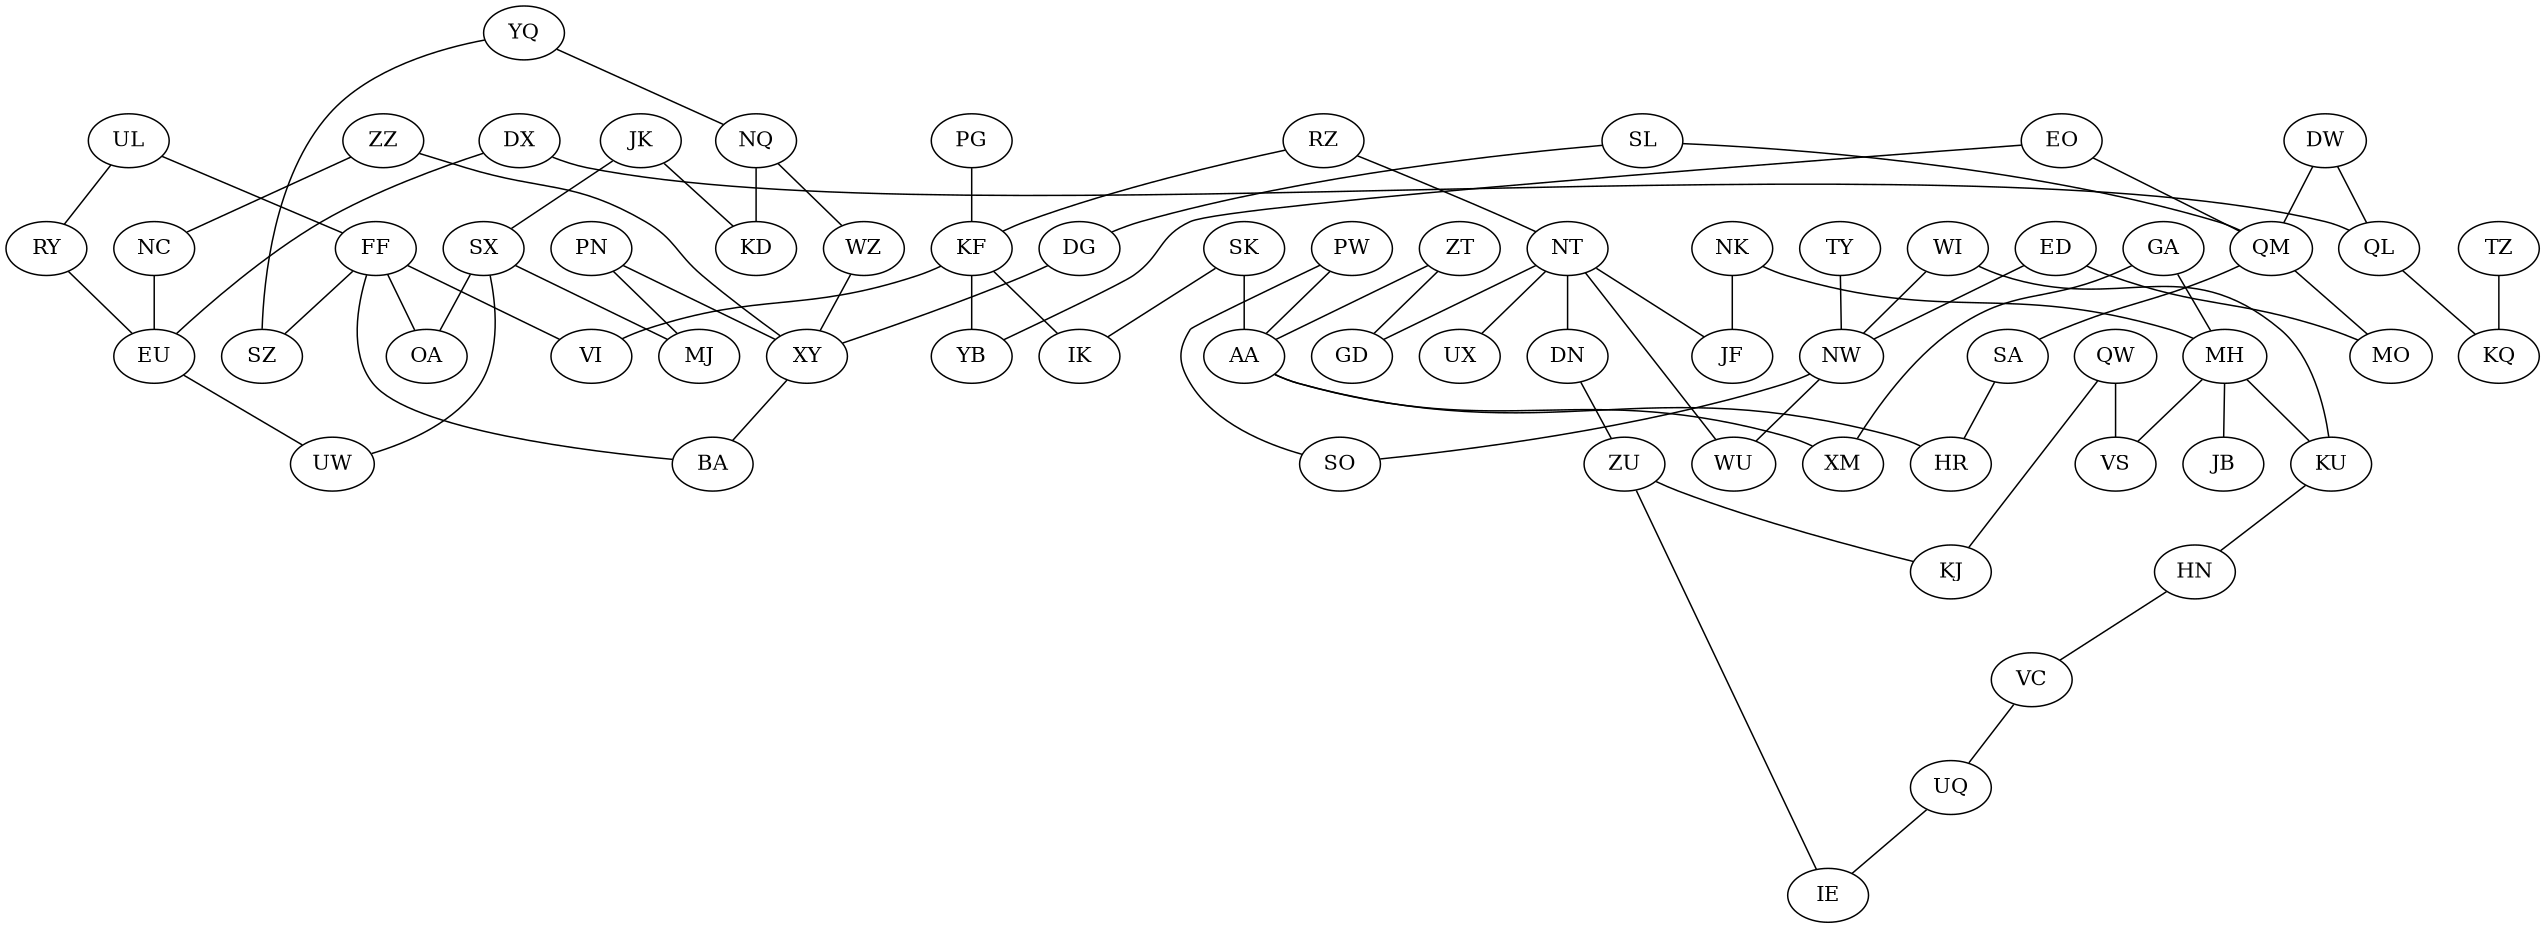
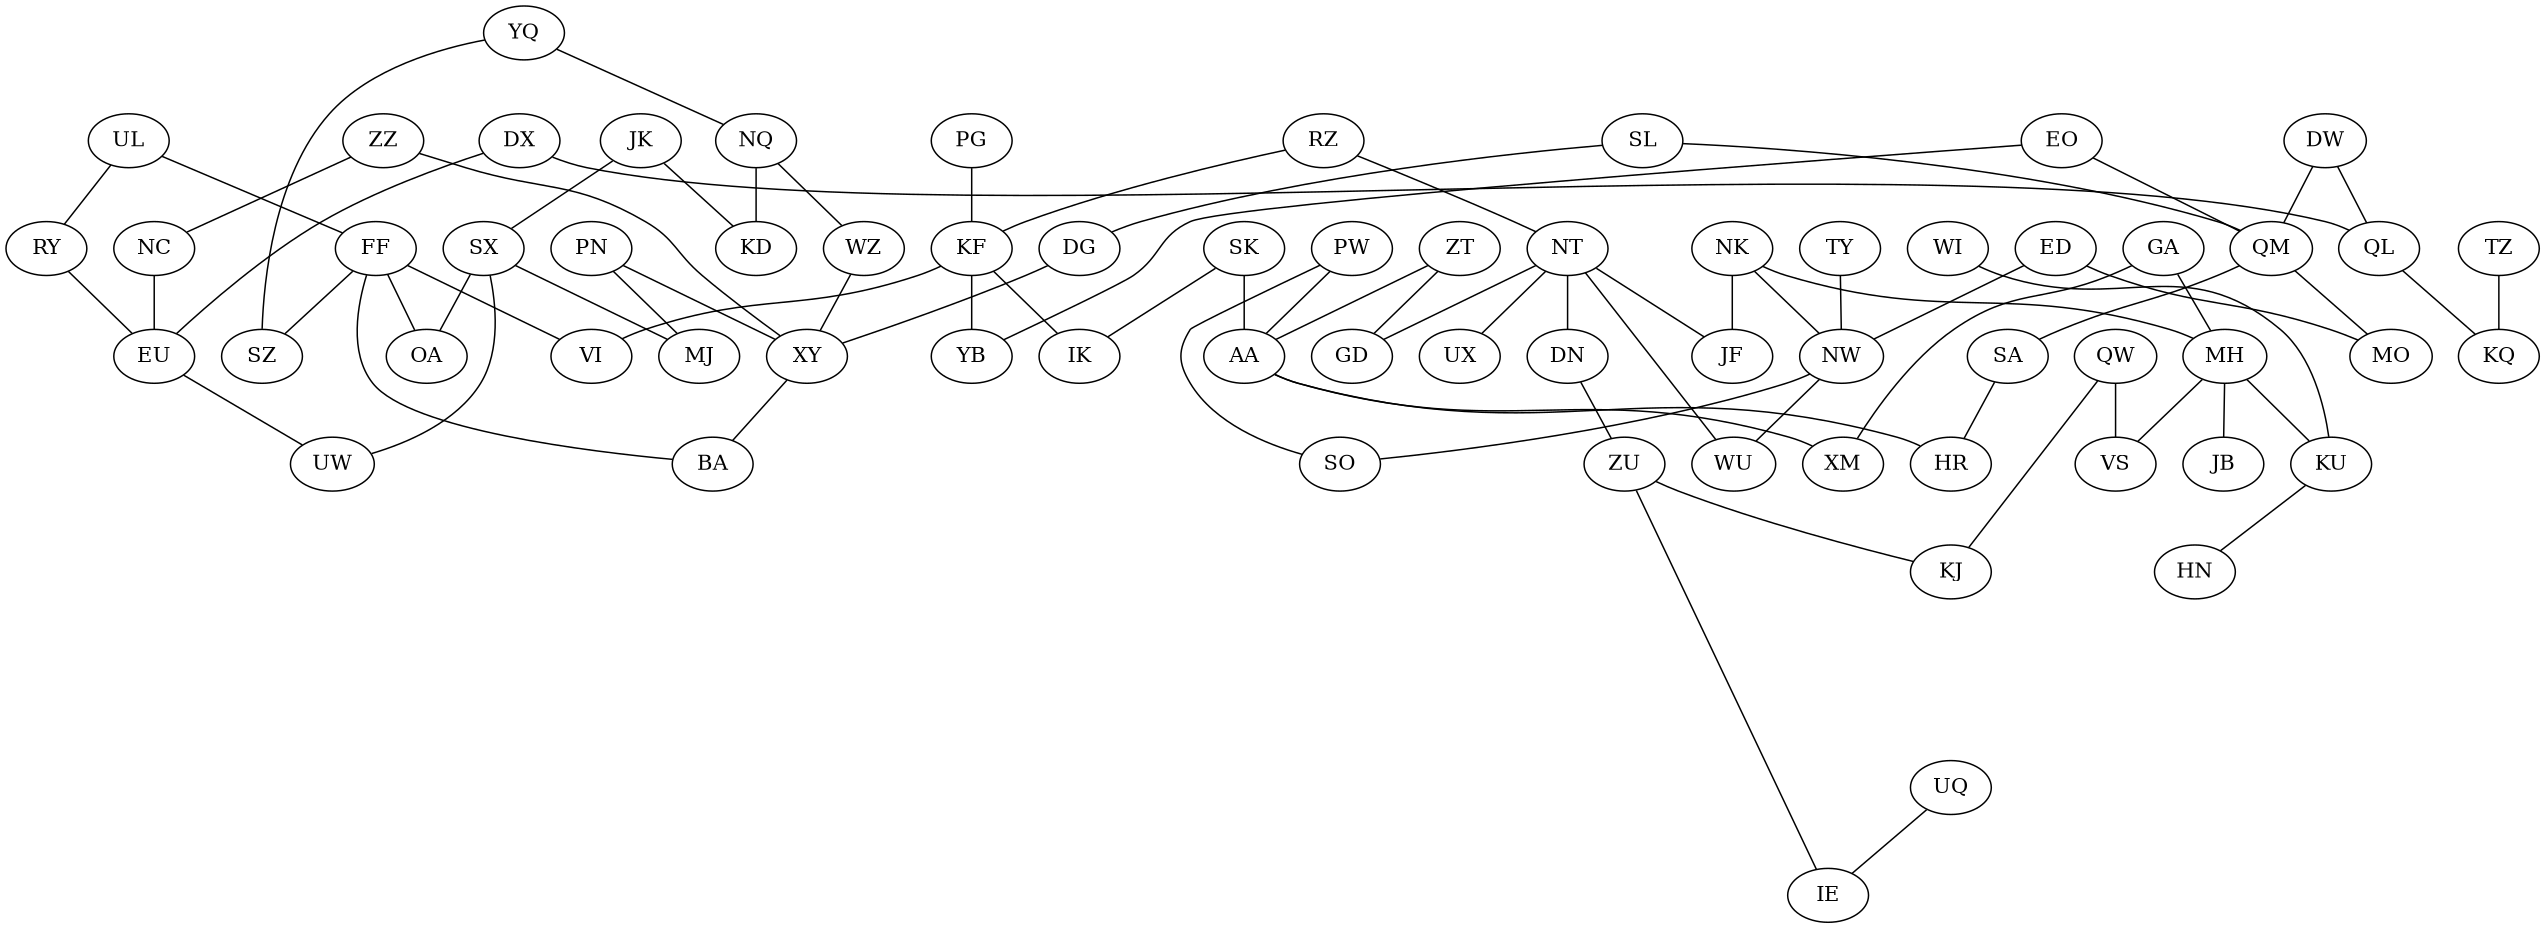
(1890, 307) -> (1787, 302)
(2032, 680) -> none
